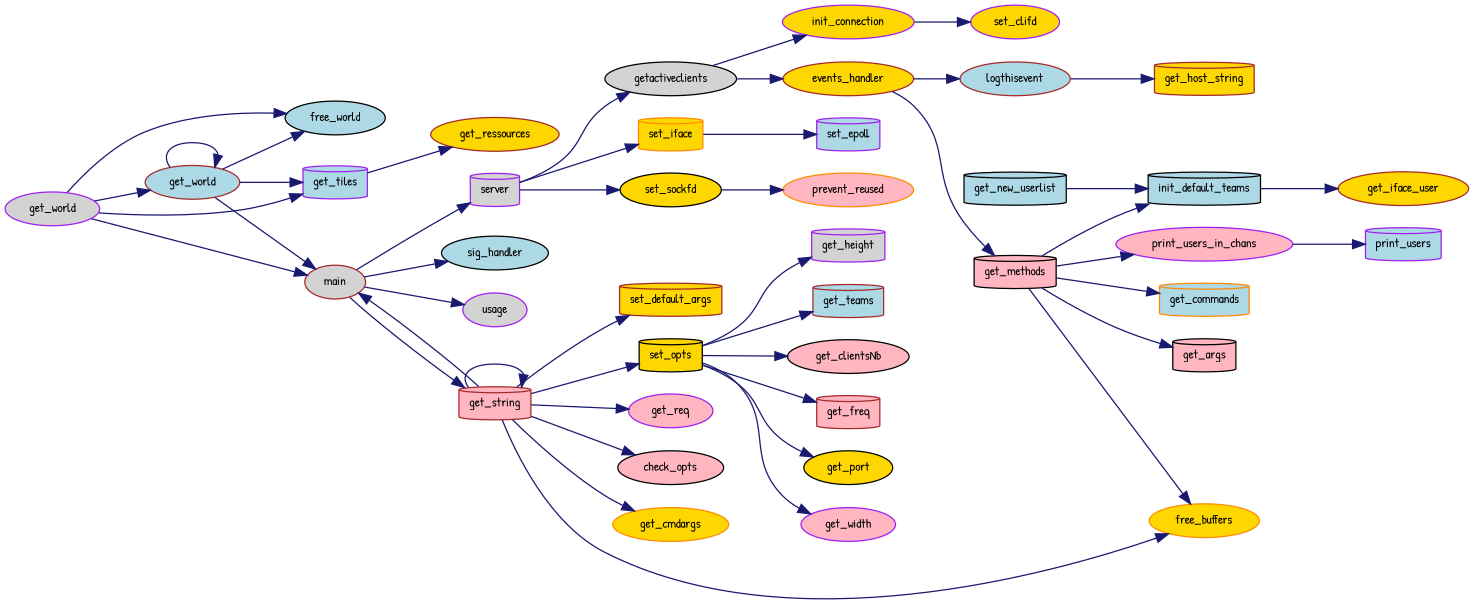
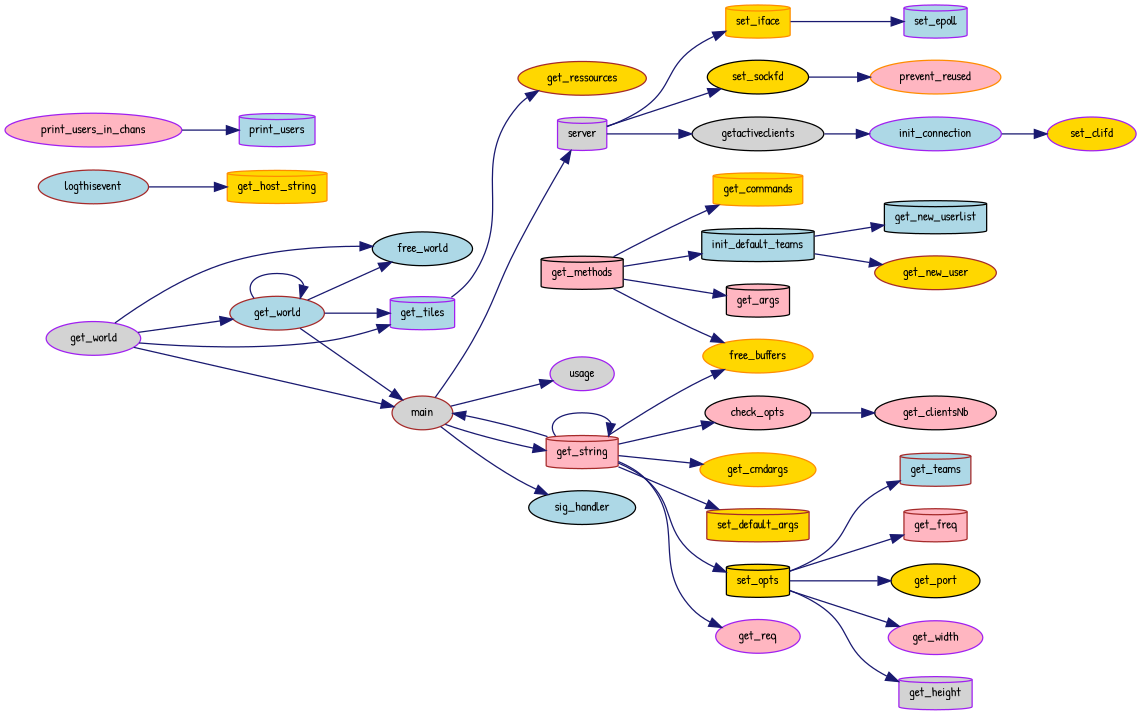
(848, 22) -> (936, 134)
(848, 79) -> none
(1204, 79) -> (277, 187)
(1101, 189) -> (843, 232)
(1403, 189) -> (936, 273)
(1089, 261) -> none
(1204, 300) -> (758, 189)
(739, 356) -> (836, 413)
